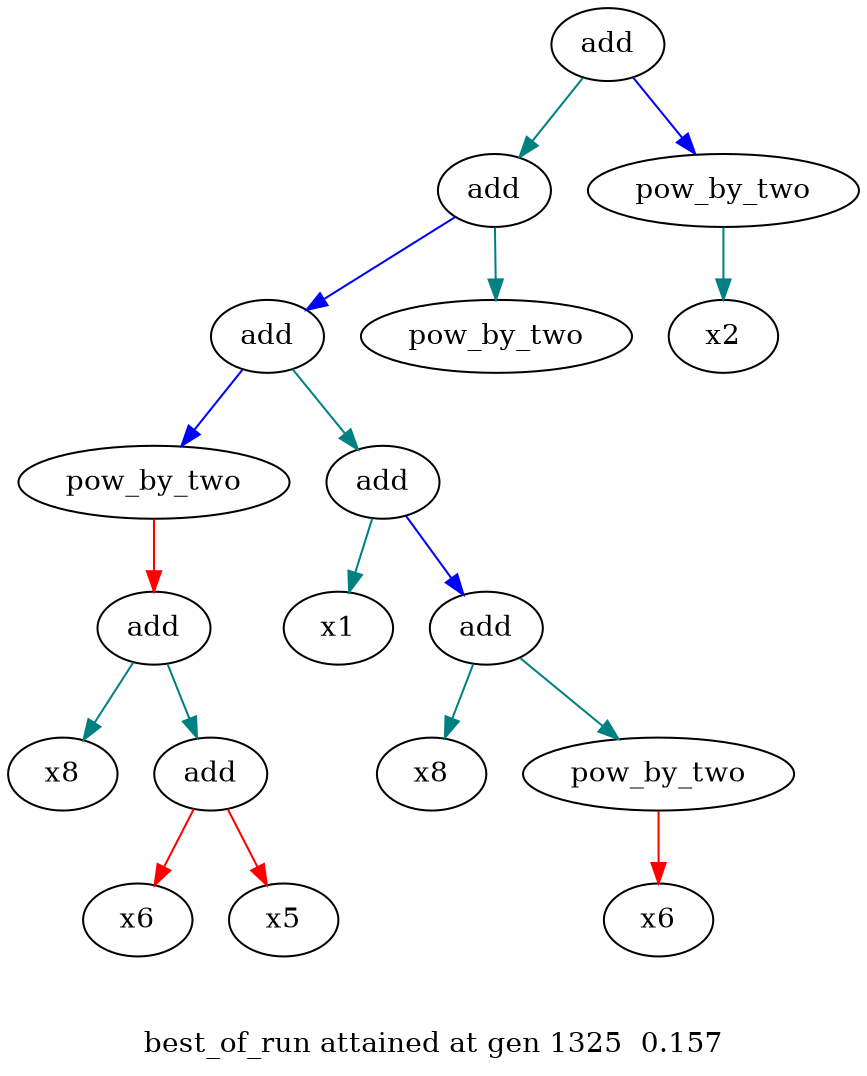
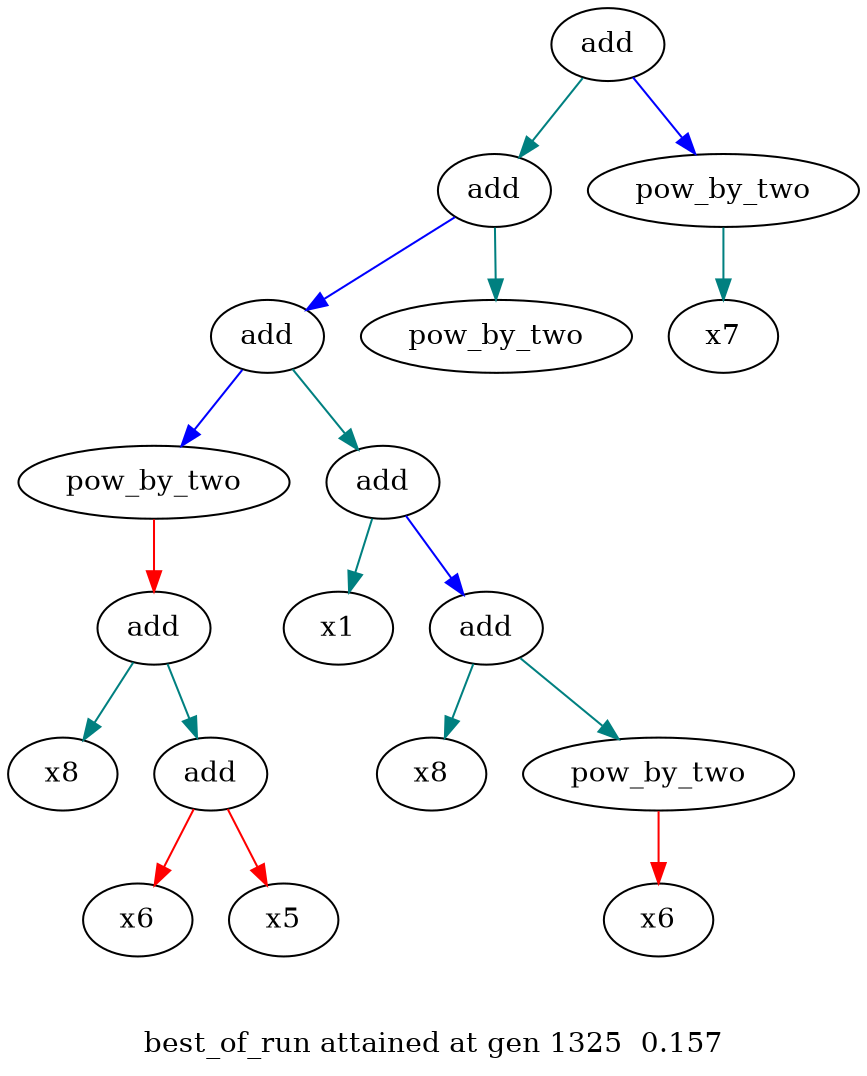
(723, 336) -> (723, 336)
